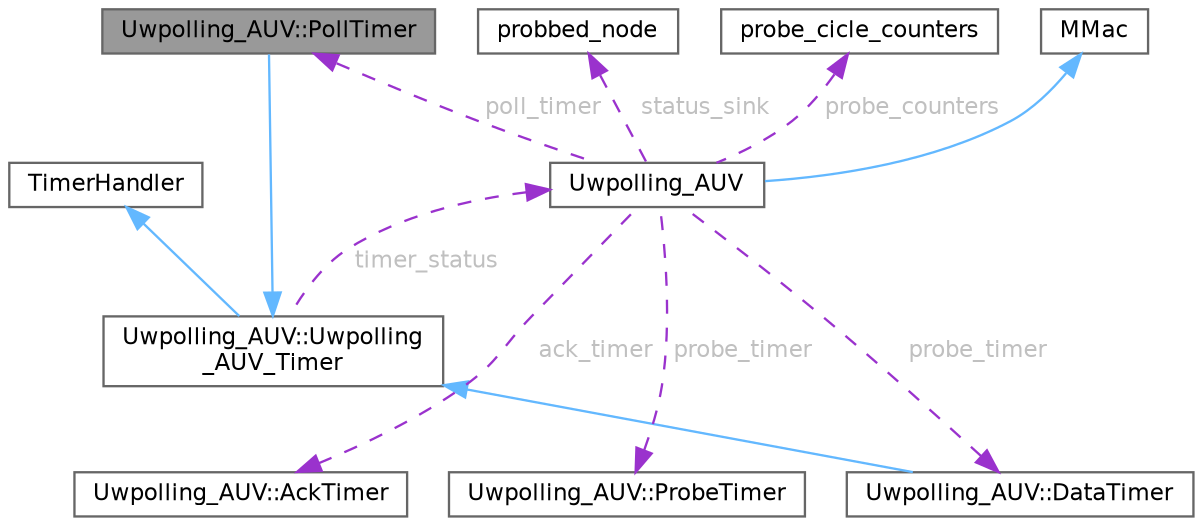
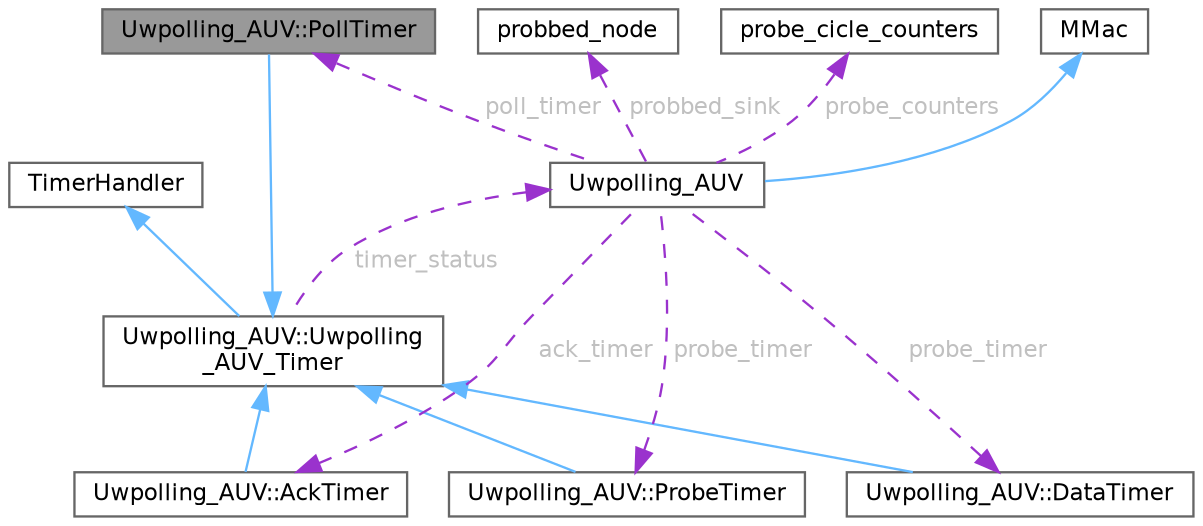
(703, 108) -> (703, 108)
none -> (477, 434)
none -> (253, 441)
